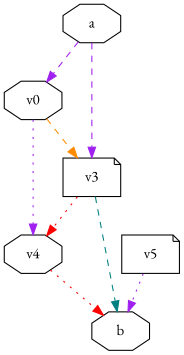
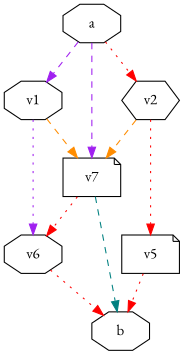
(33, 100) -> (33, 100)
none -> (151, 100)
(92, 177) -> (92, 177)
(33, 254) -> (33, 254)
(138, 288) -> (138, 288)
